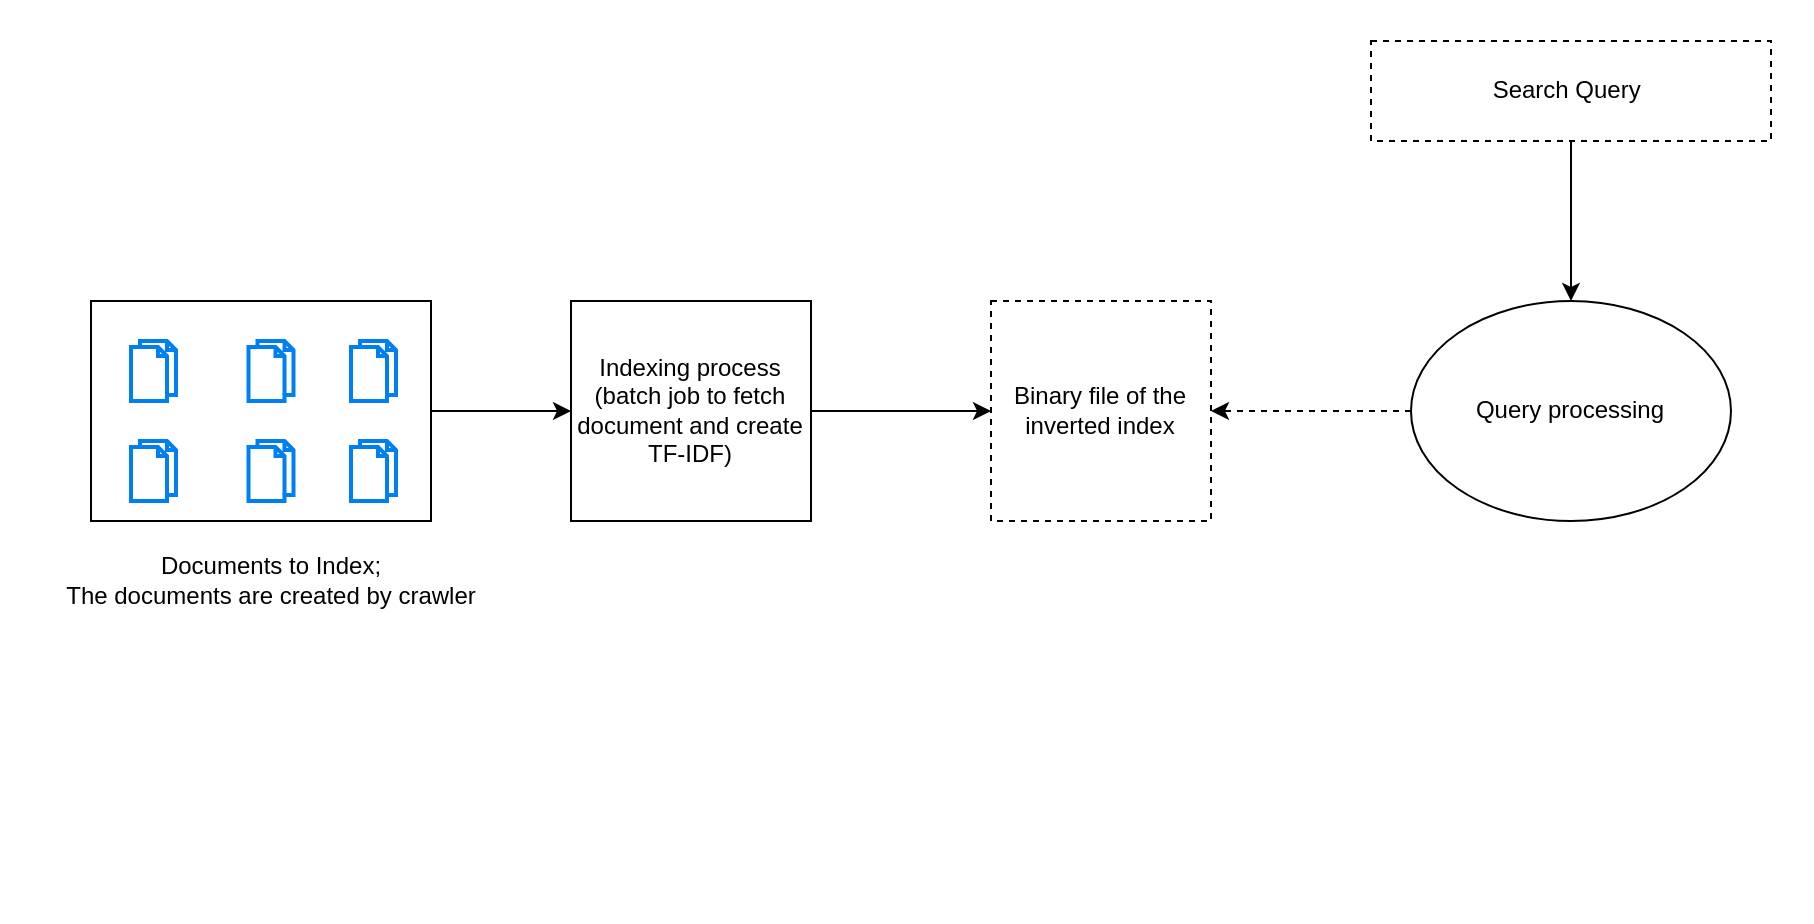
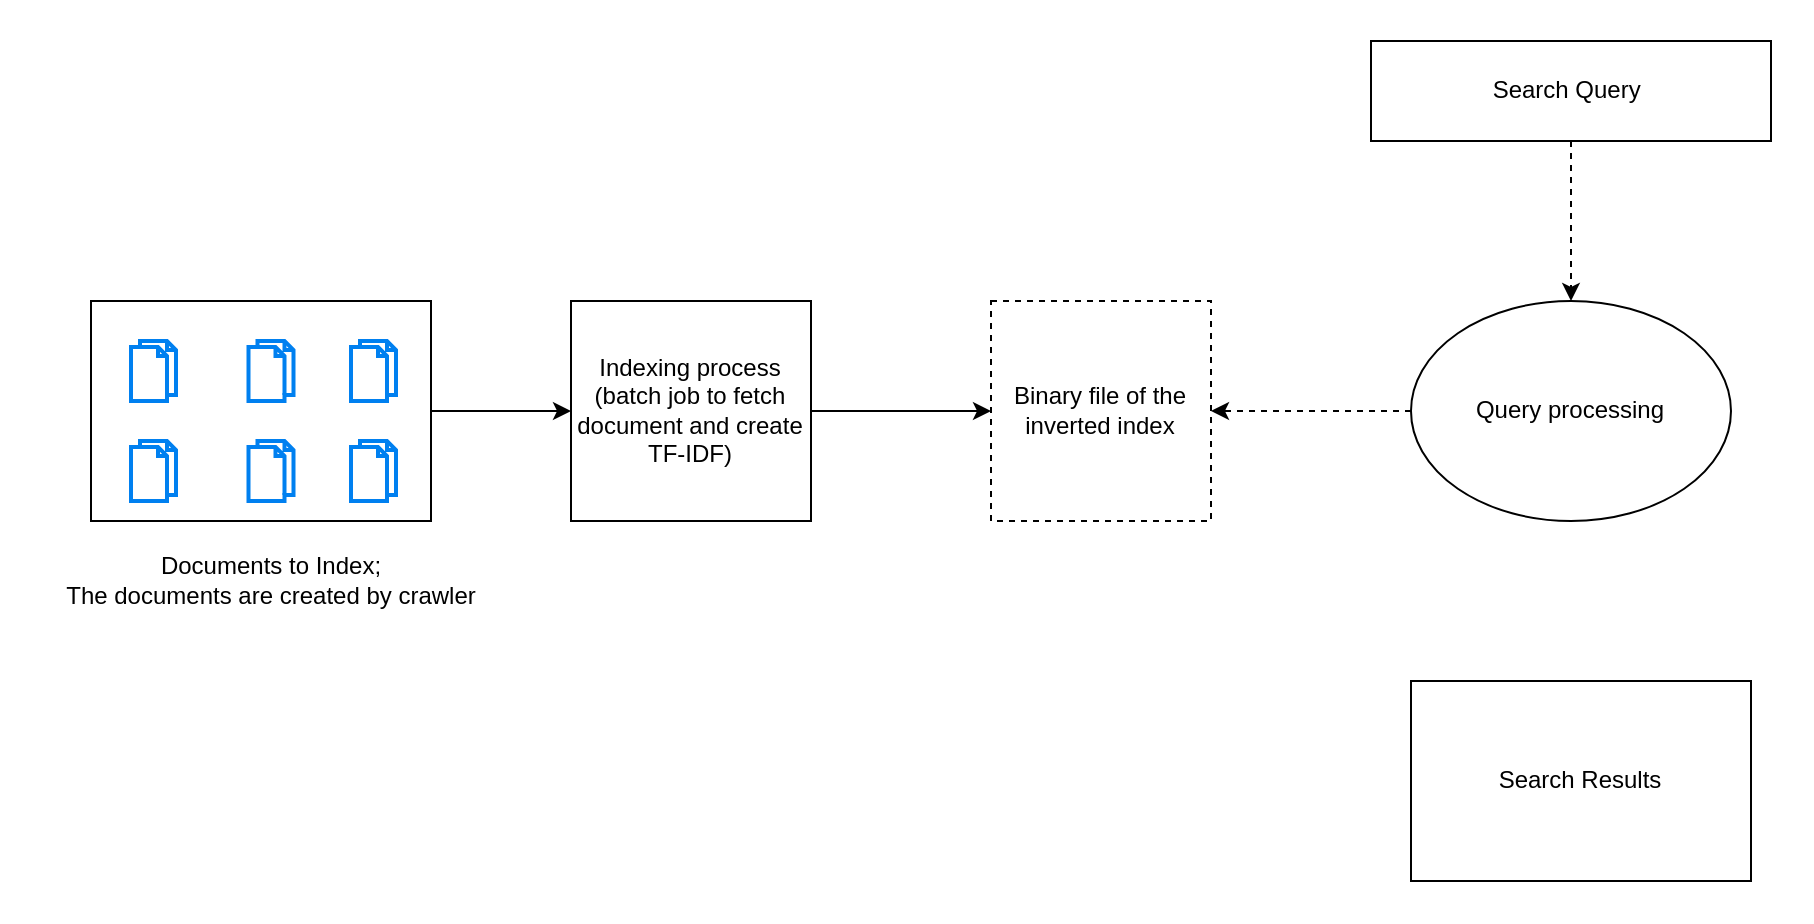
(1571, 91) -> (1571, 91)
(1571, 214) -> (1571, 214)
none -> (1581, 781)
